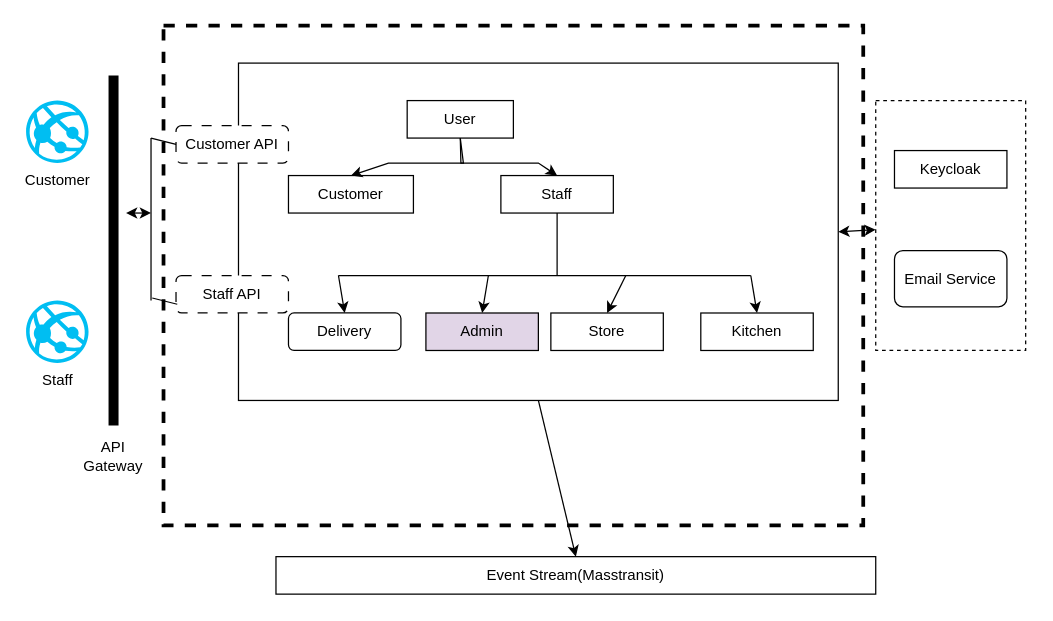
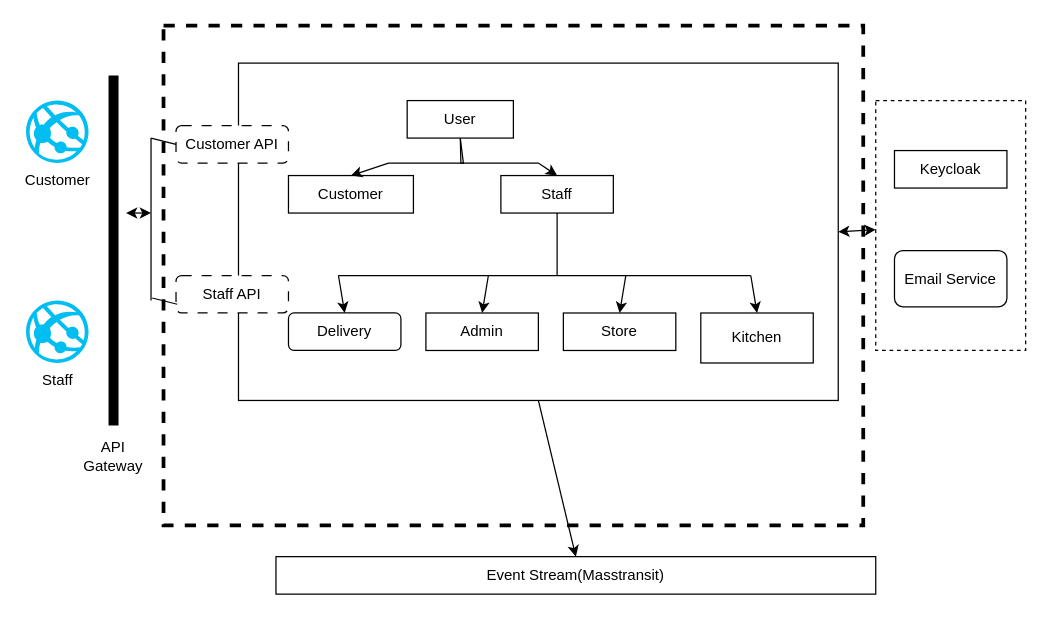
(482, 332) -> (482, 332)
(607, 332) -> (619, 332)
(757, 332) -> (757, 338)
